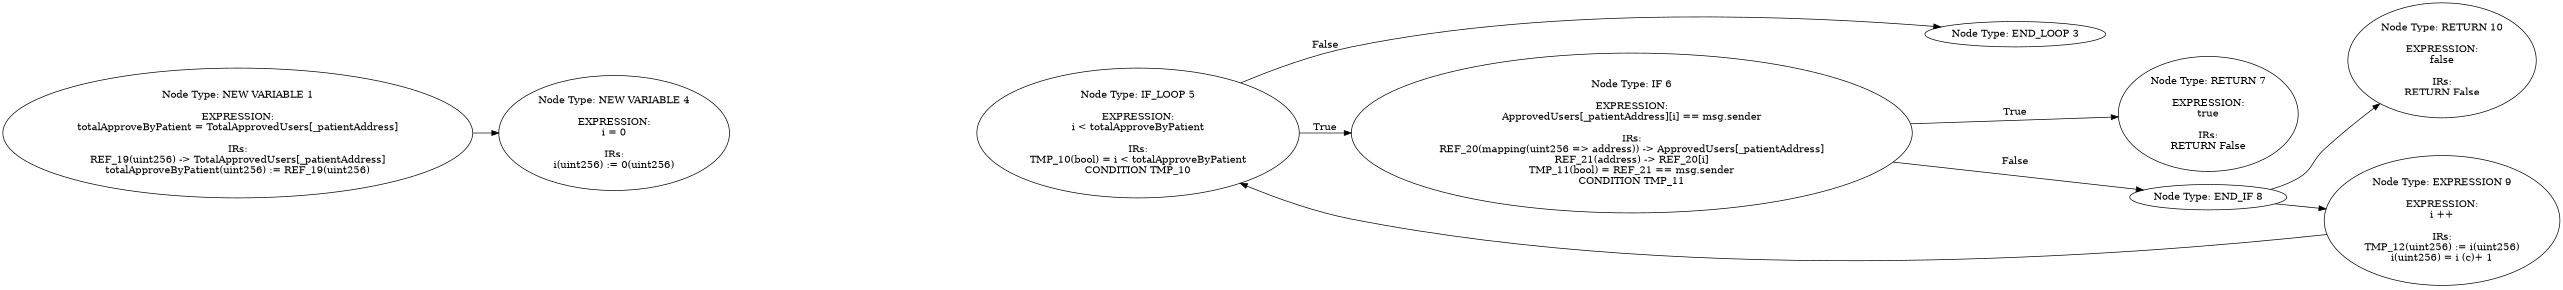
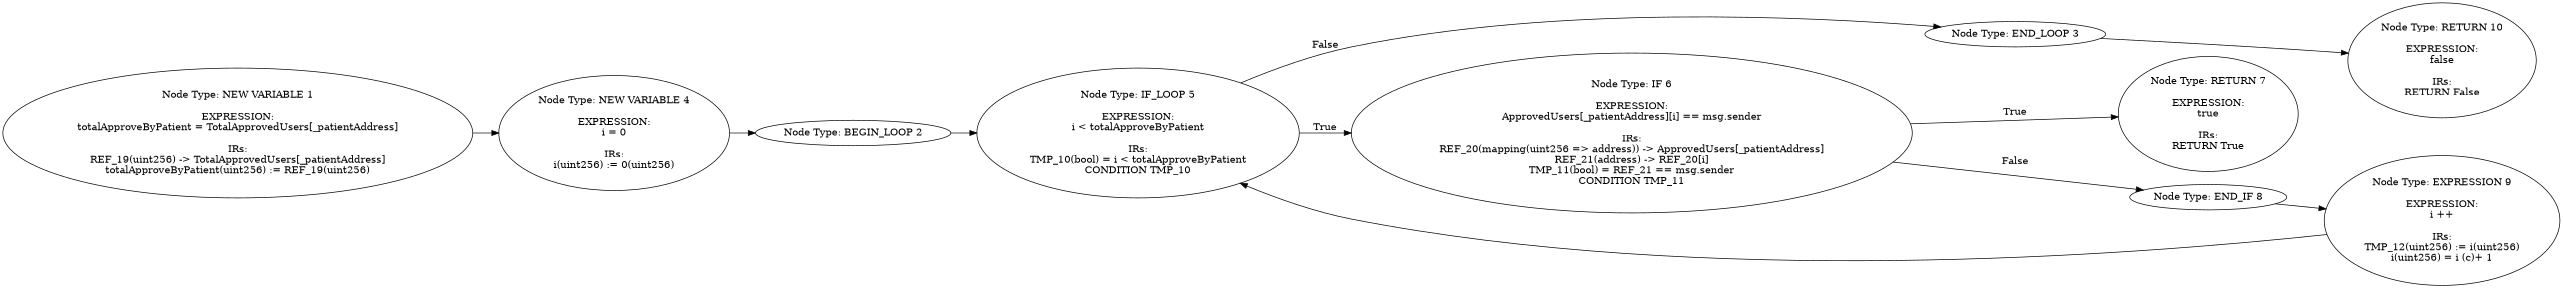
(2208, 114) -> (2208, 114)
none -> (853, 133)
(2323, 151) -> (2221, 45)
